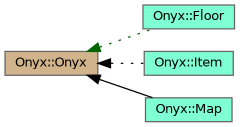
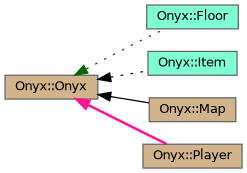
(189, 110) -> (193, 110)
none -> (193, 156)
